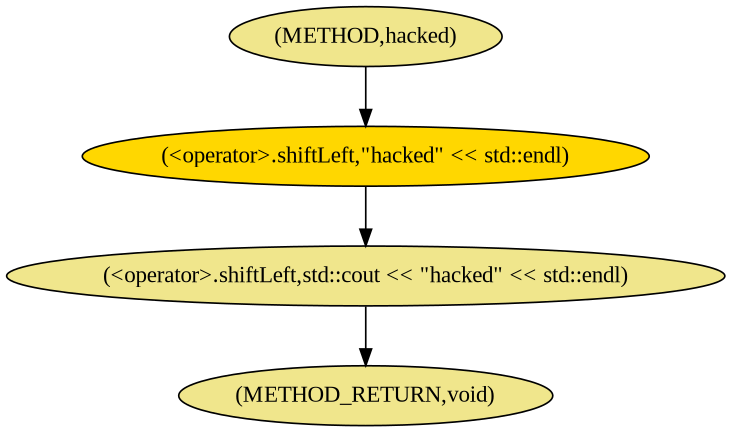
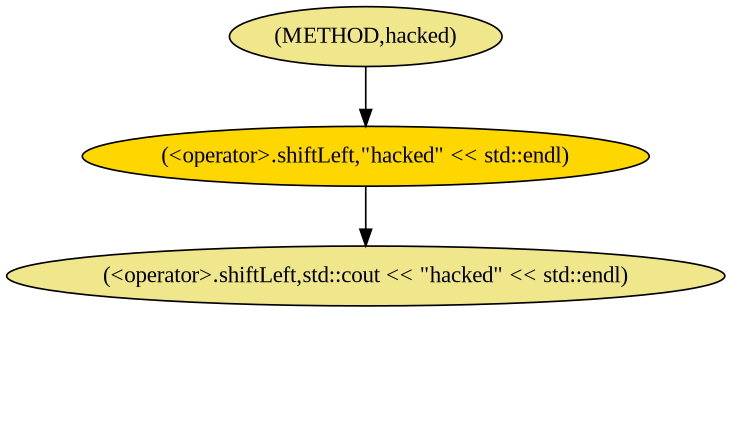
(366, 396) -> none
